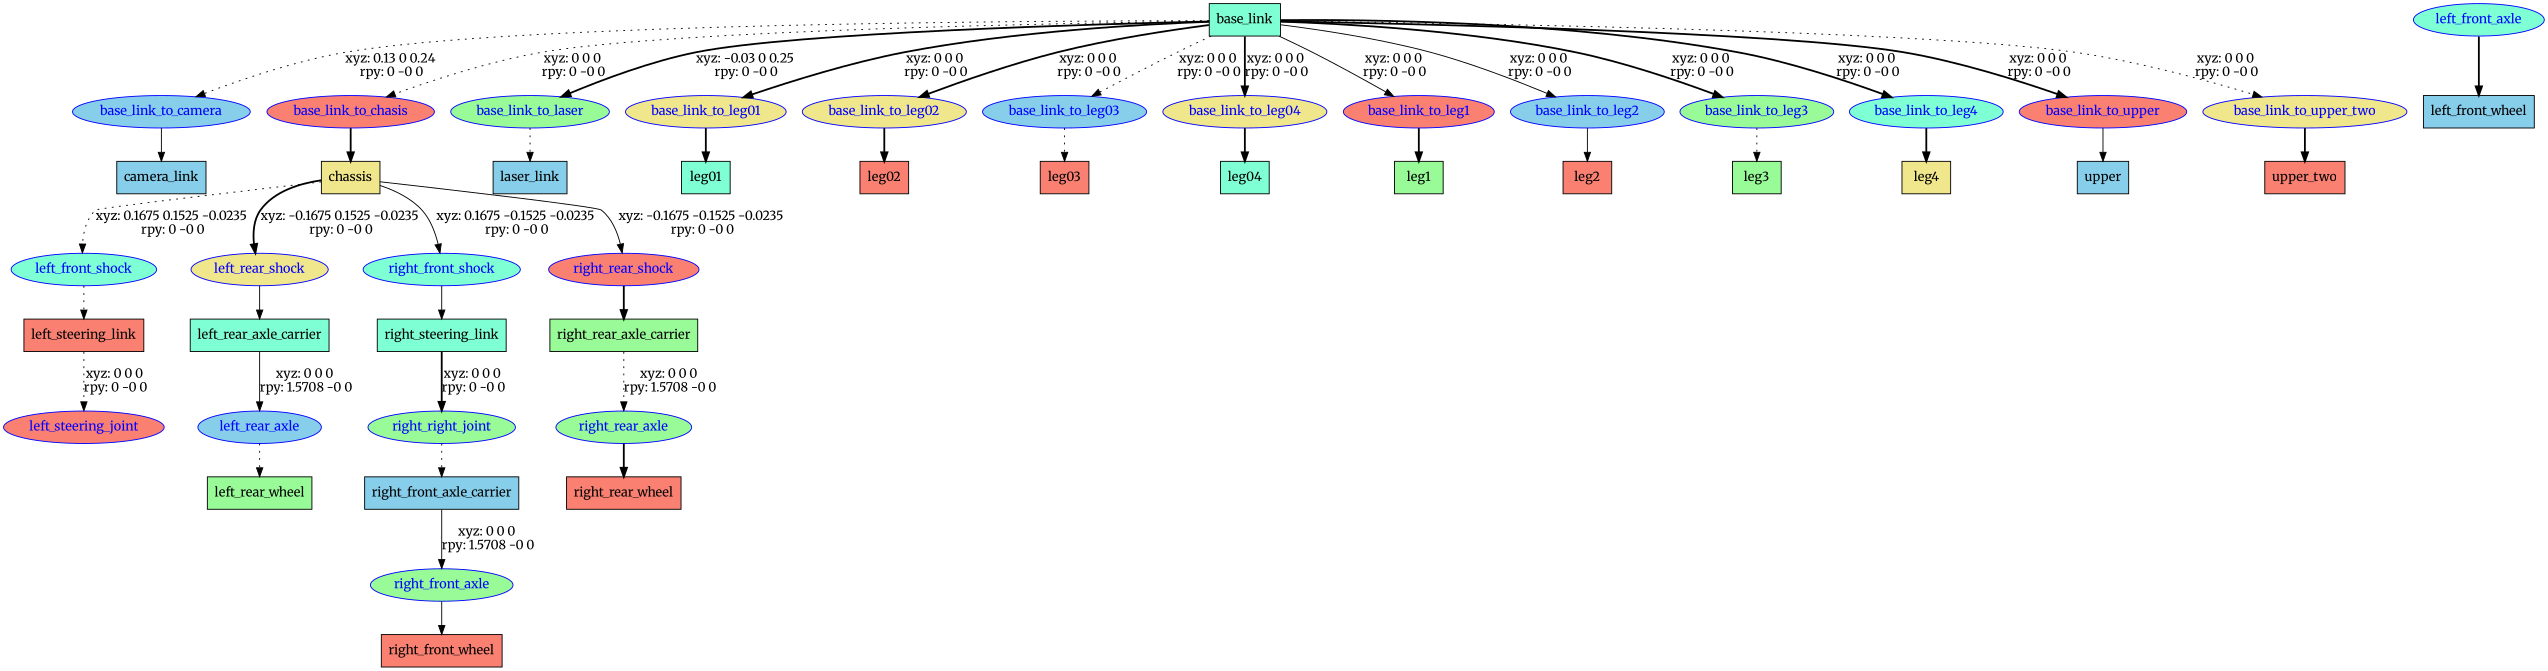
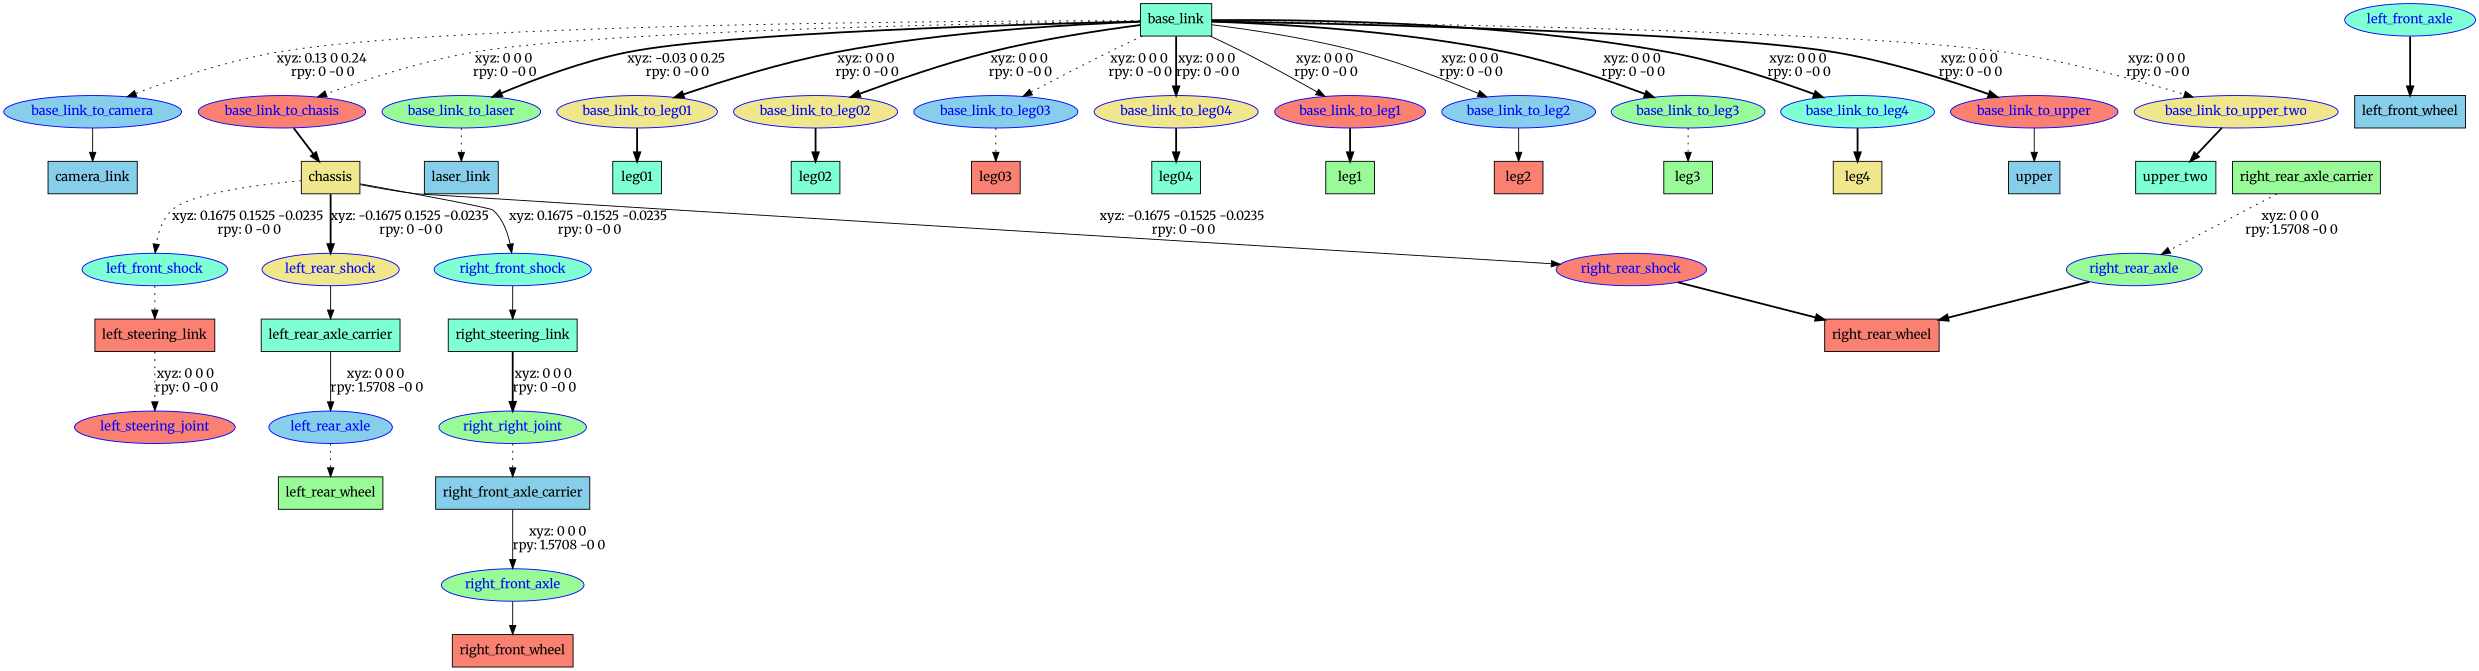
(884, 178) -> (816, 178)
(2305, 178) -> (2176, 178)
(624, 298) -> (1747, 300)
